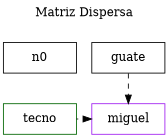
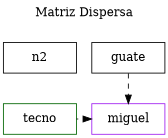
(40, 58) -> (40, 58)
